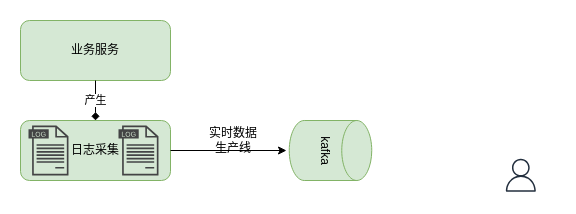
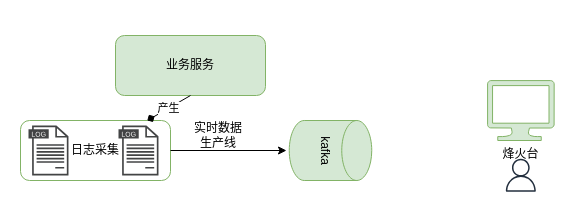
(96, 51) -> (191, 66)
none -> (521, 111)
(234, 141) -> (219, 136)
(96, 151) -> (96, 151)
